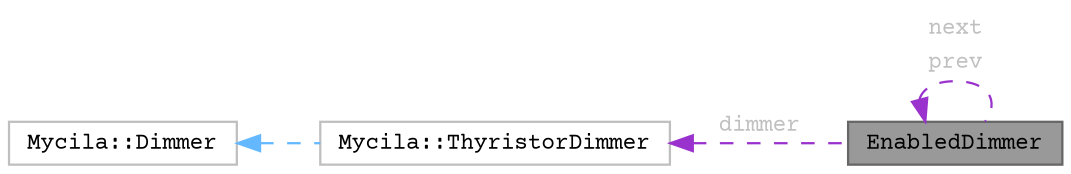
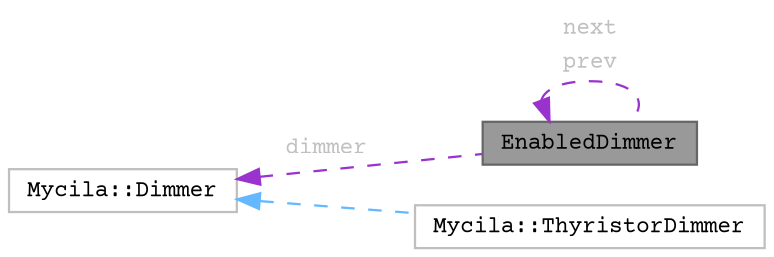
(770, 143) -> (371, 165)
